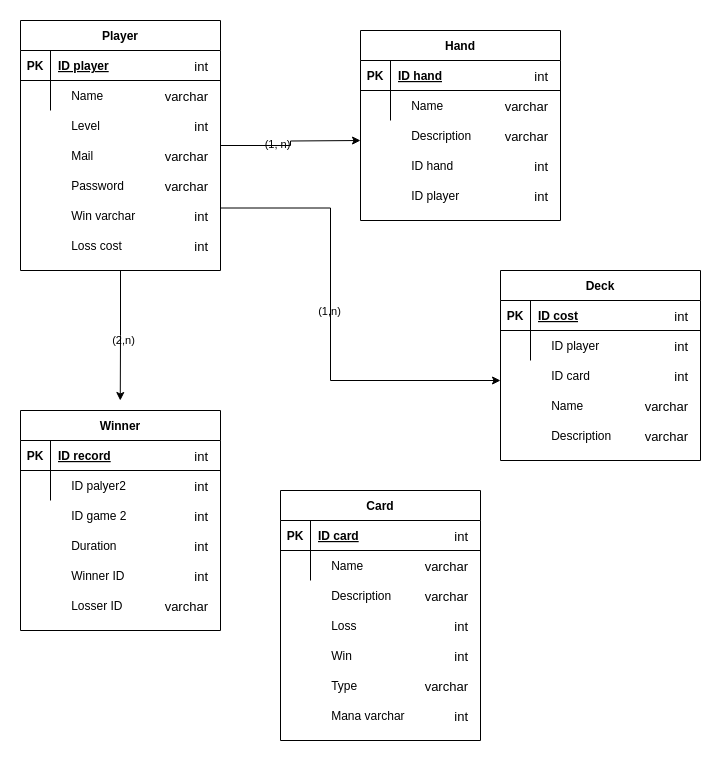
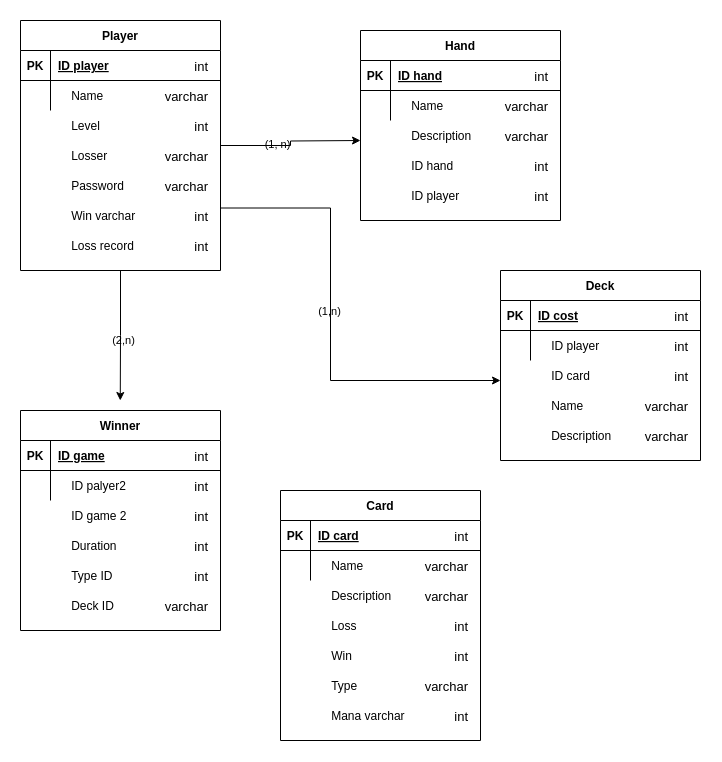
(82, 156) -> (91, 156)
(100, 246) -> (107, 246)
(87, 456) -> (80, 456)
(98, 576) -> (93, 576)
(100, 606) -> (93, 606)
